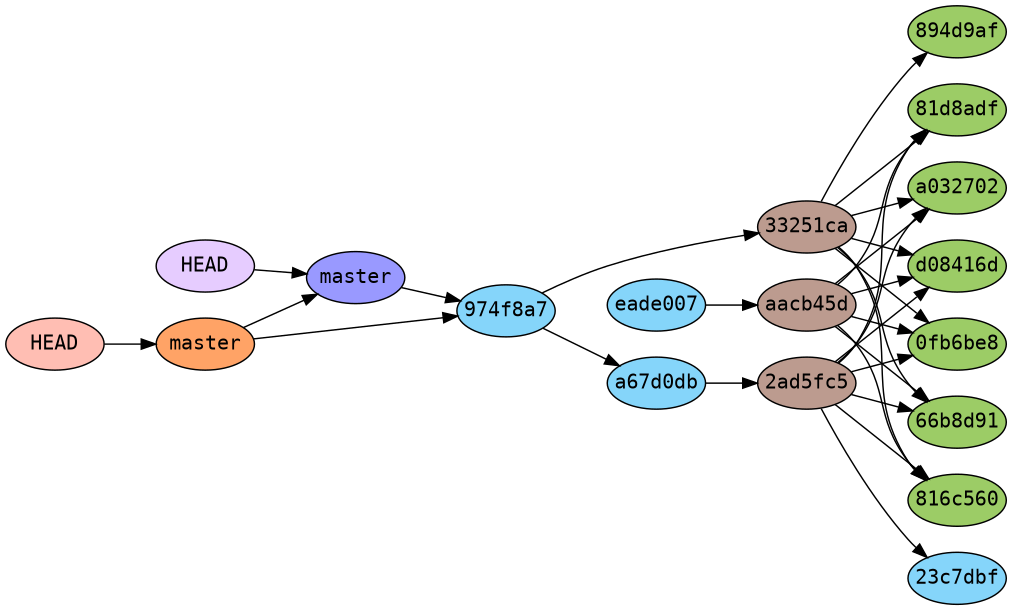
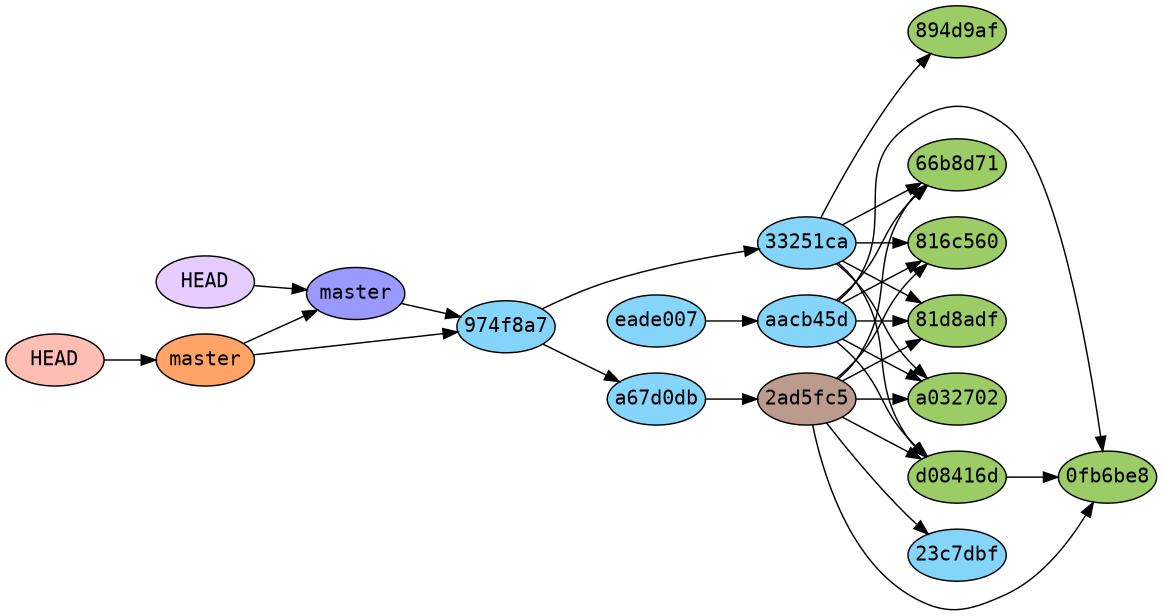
(807, 227) -> (807, 243)
(892, 294) -> (1025, 477)
(807, 305) -> (807, 321)
(957, 422) -> (957, 165)
